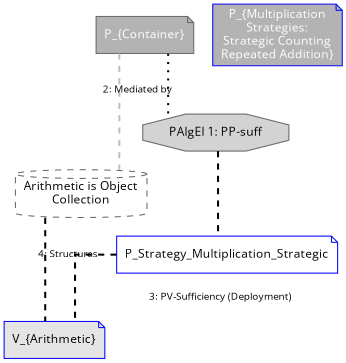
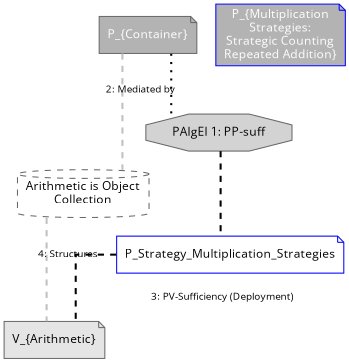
(227, 255) -> (230, 255)
(45, 270) -> (47, 270)
(54, 340) -> (54, 340)
